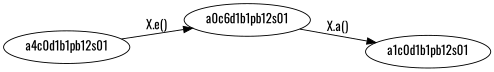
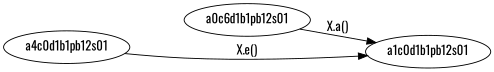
(152, 34) -> (241, 59)
